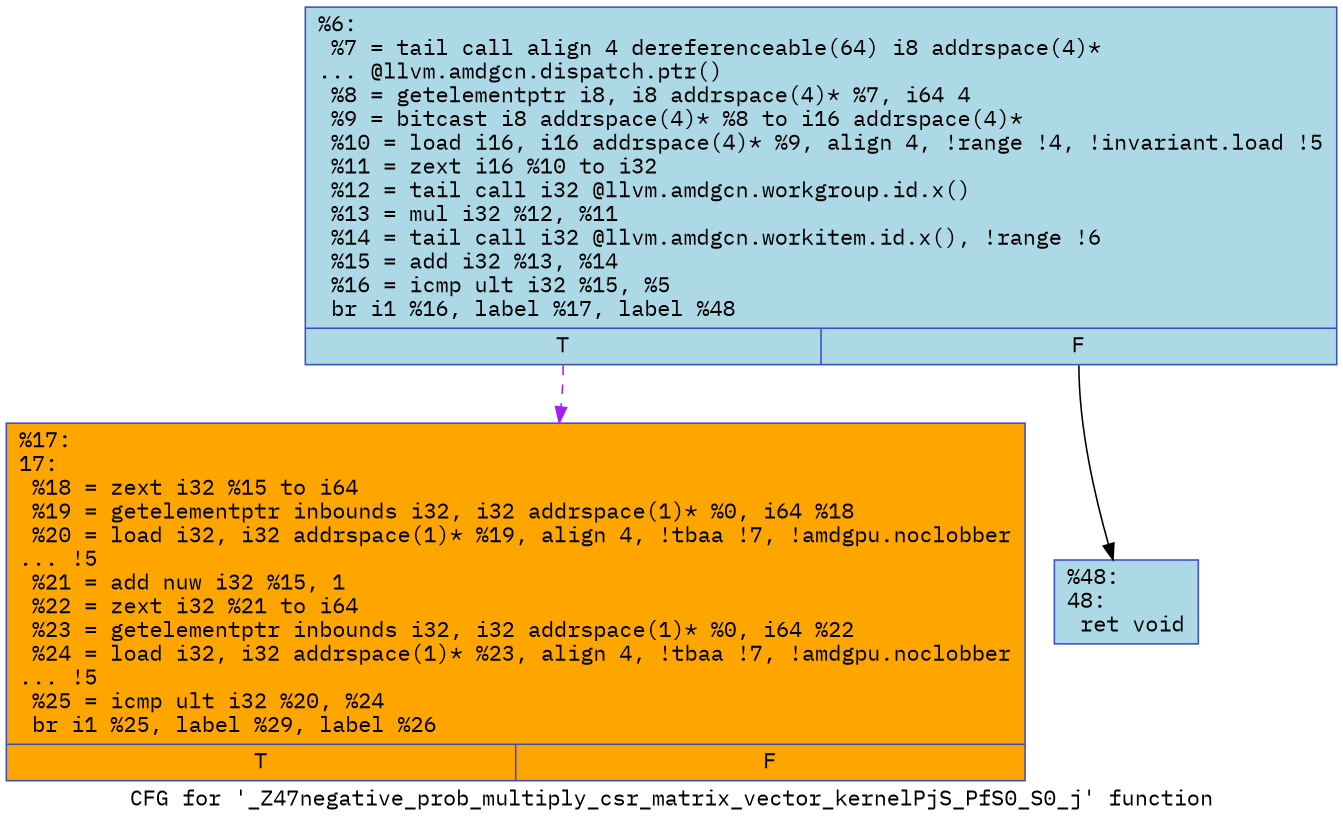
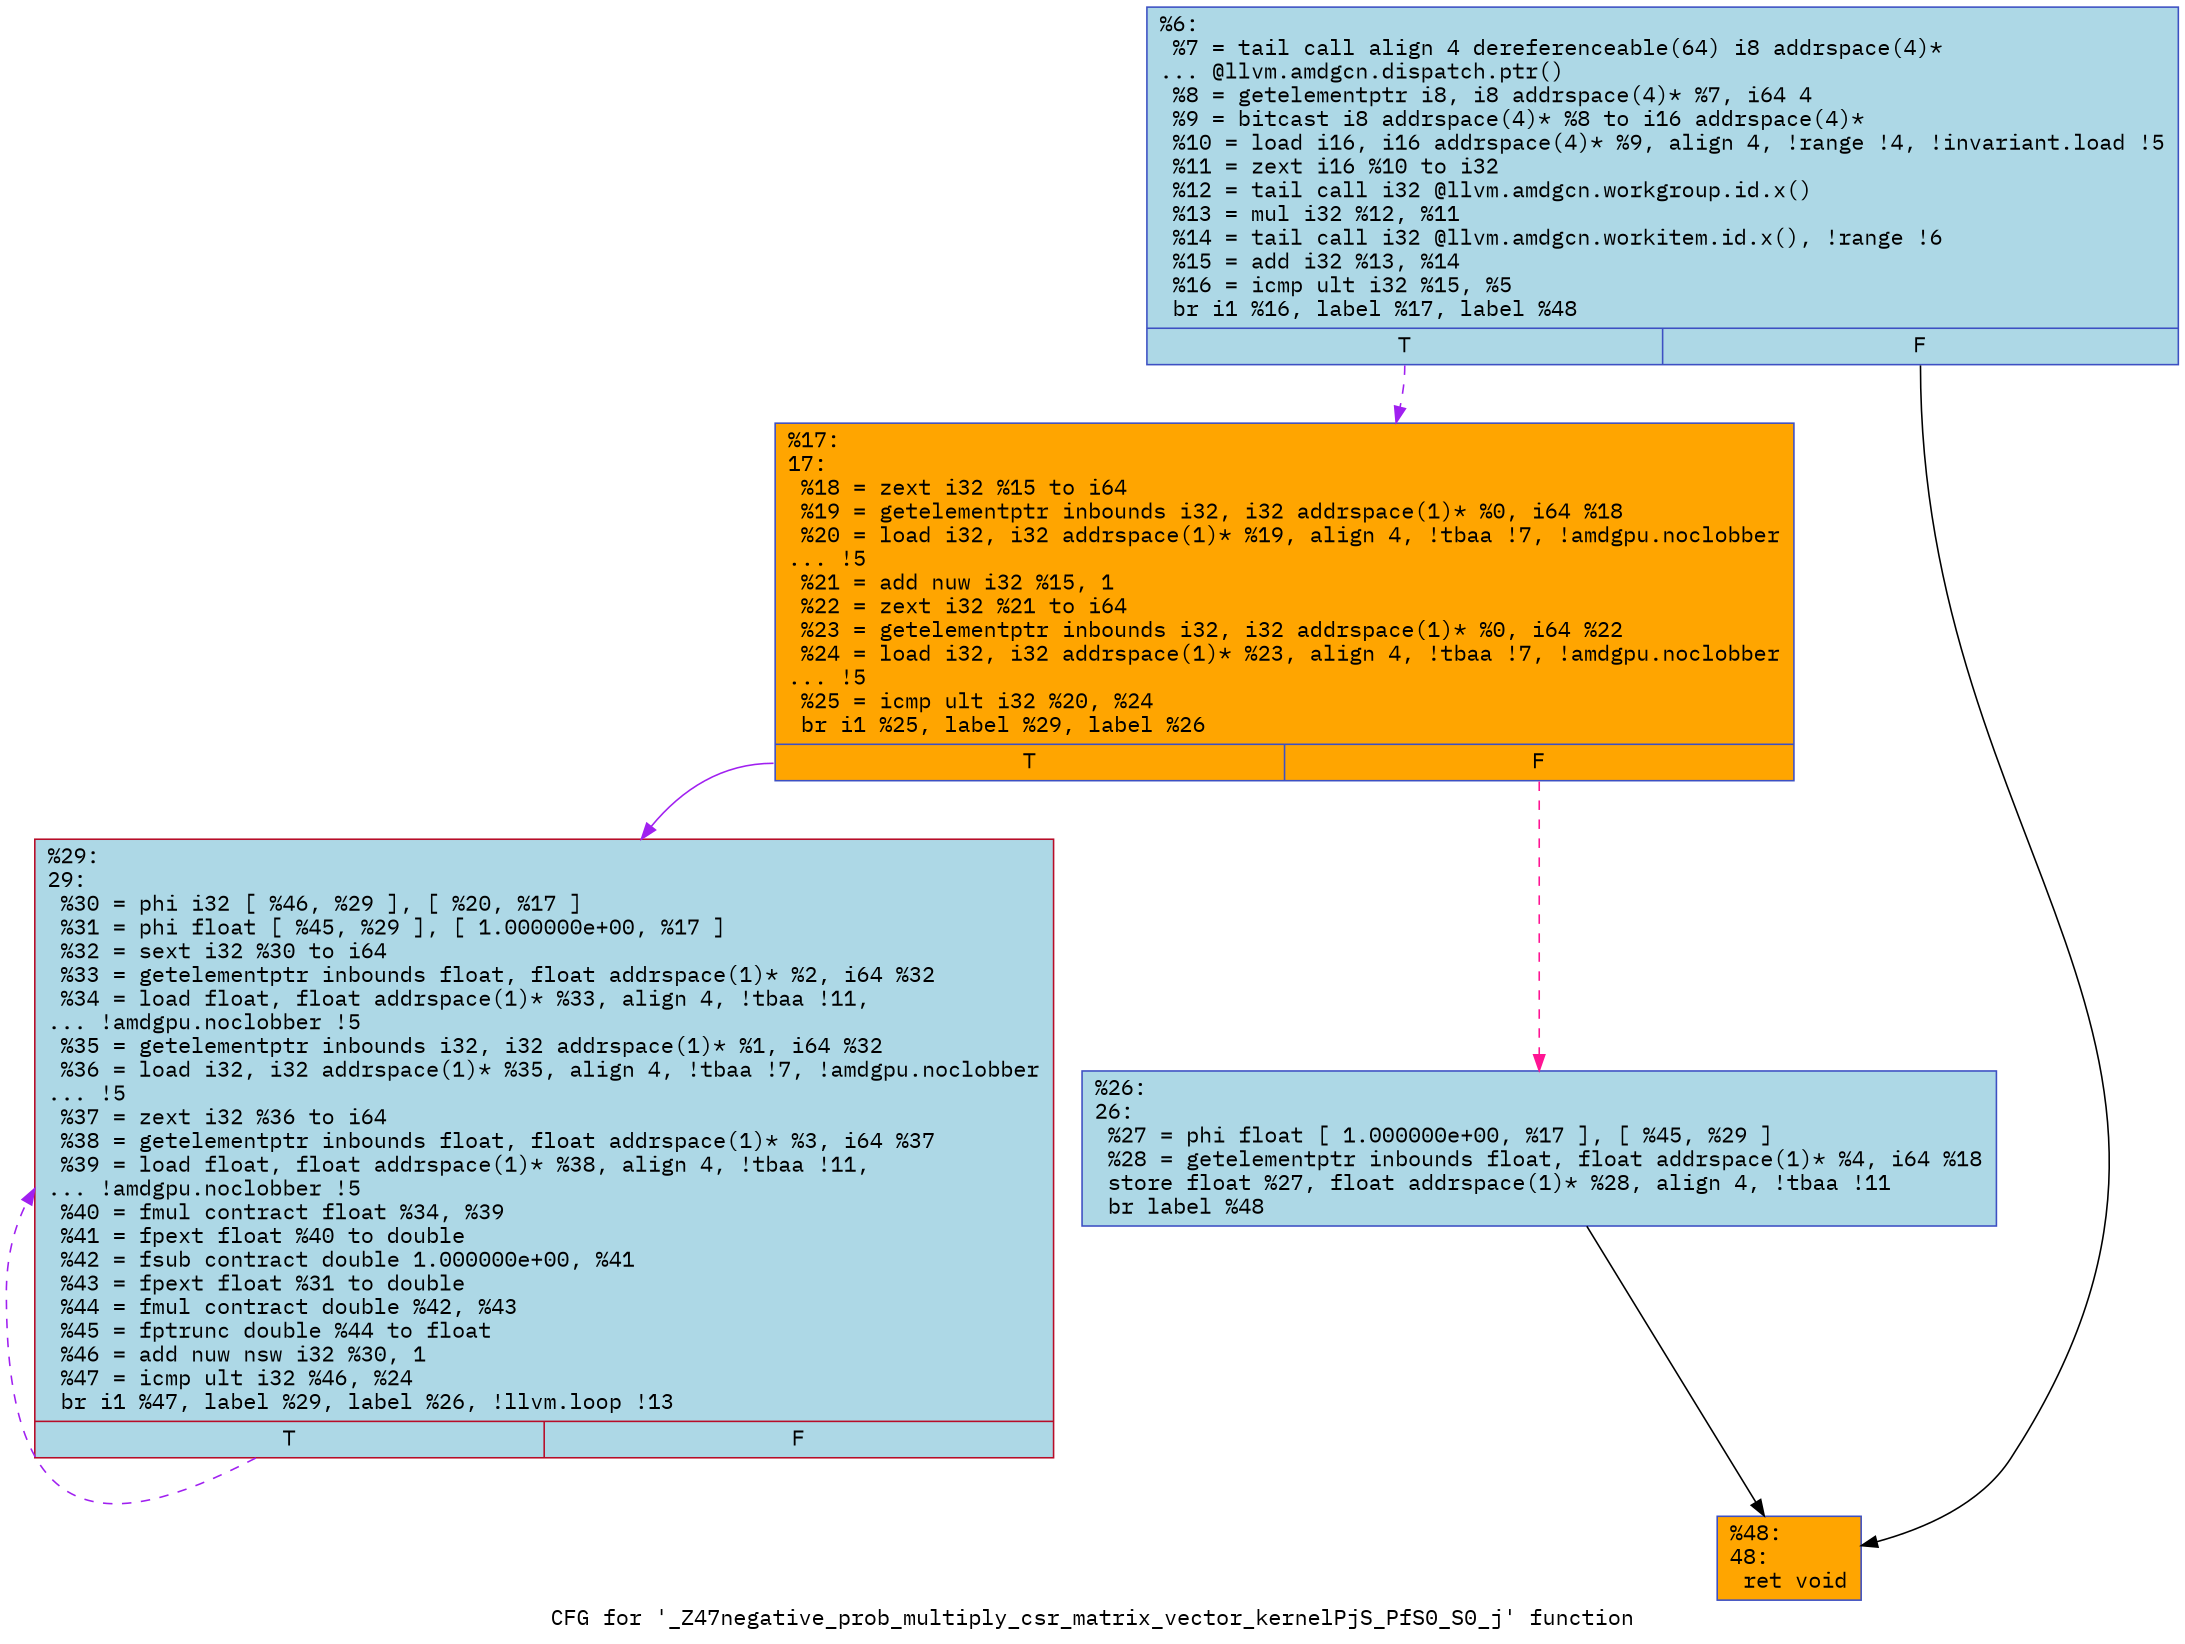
(1126, 602) -> (1789, 1558)
none -> (544, 1148)
none -> (1539, 1148)
